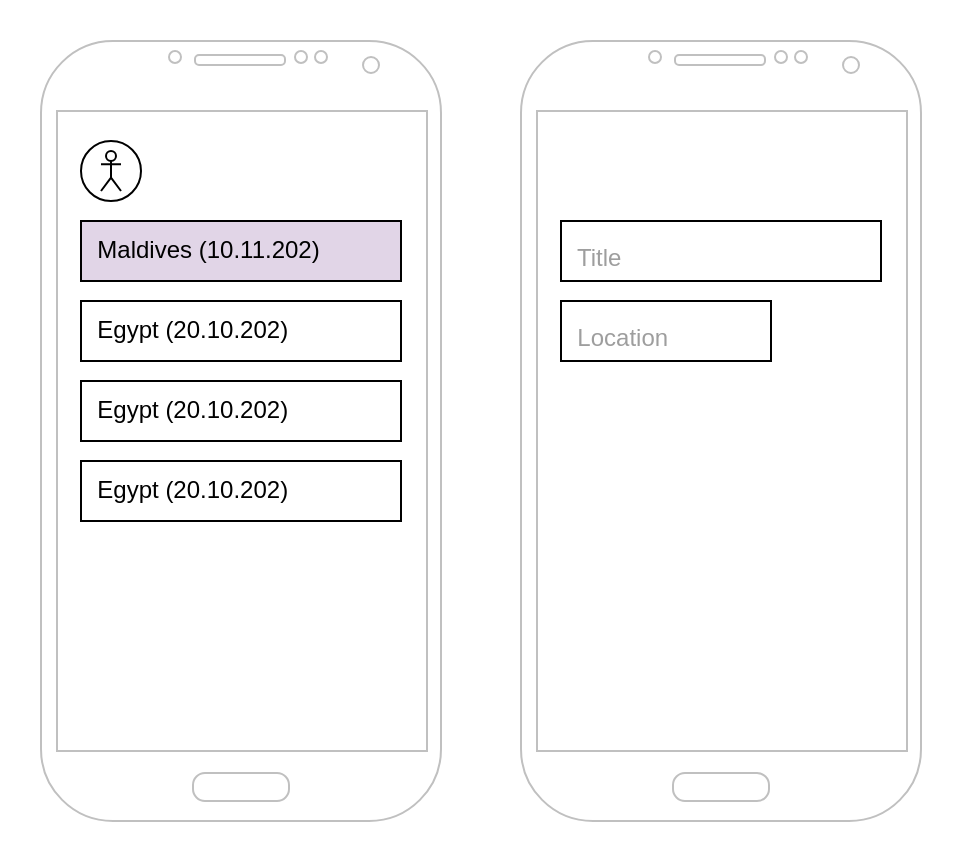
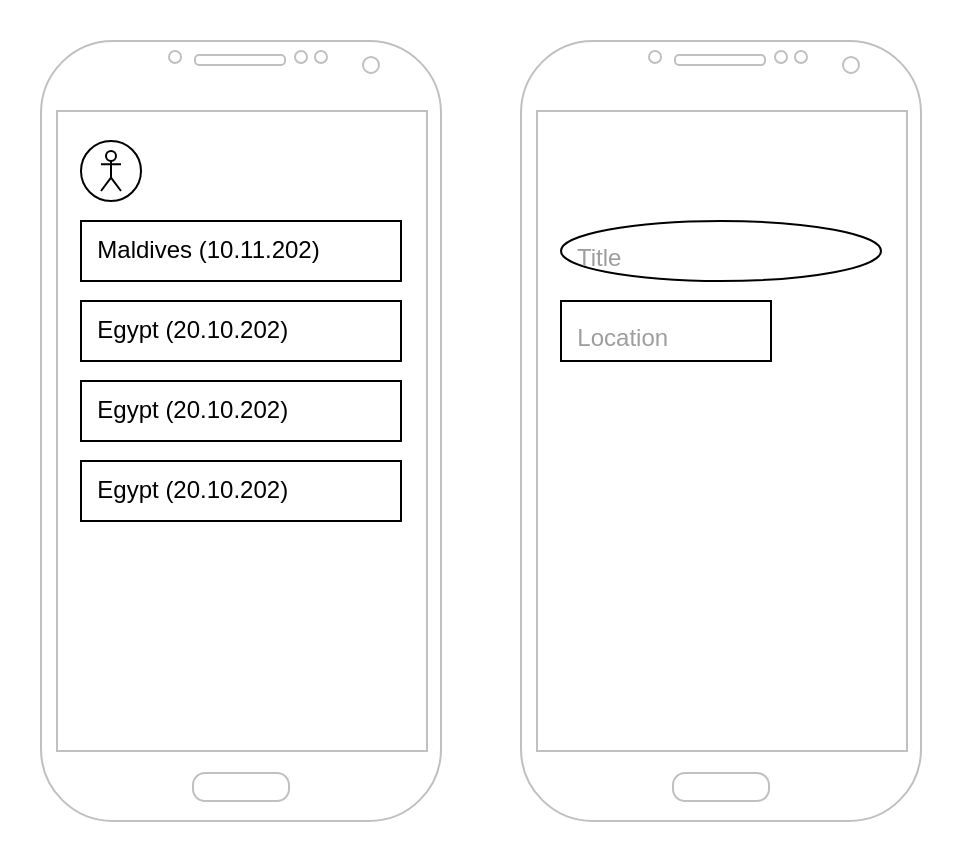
(241, 251) -> (241, 251)
(721, 251) -> (721, 251)
